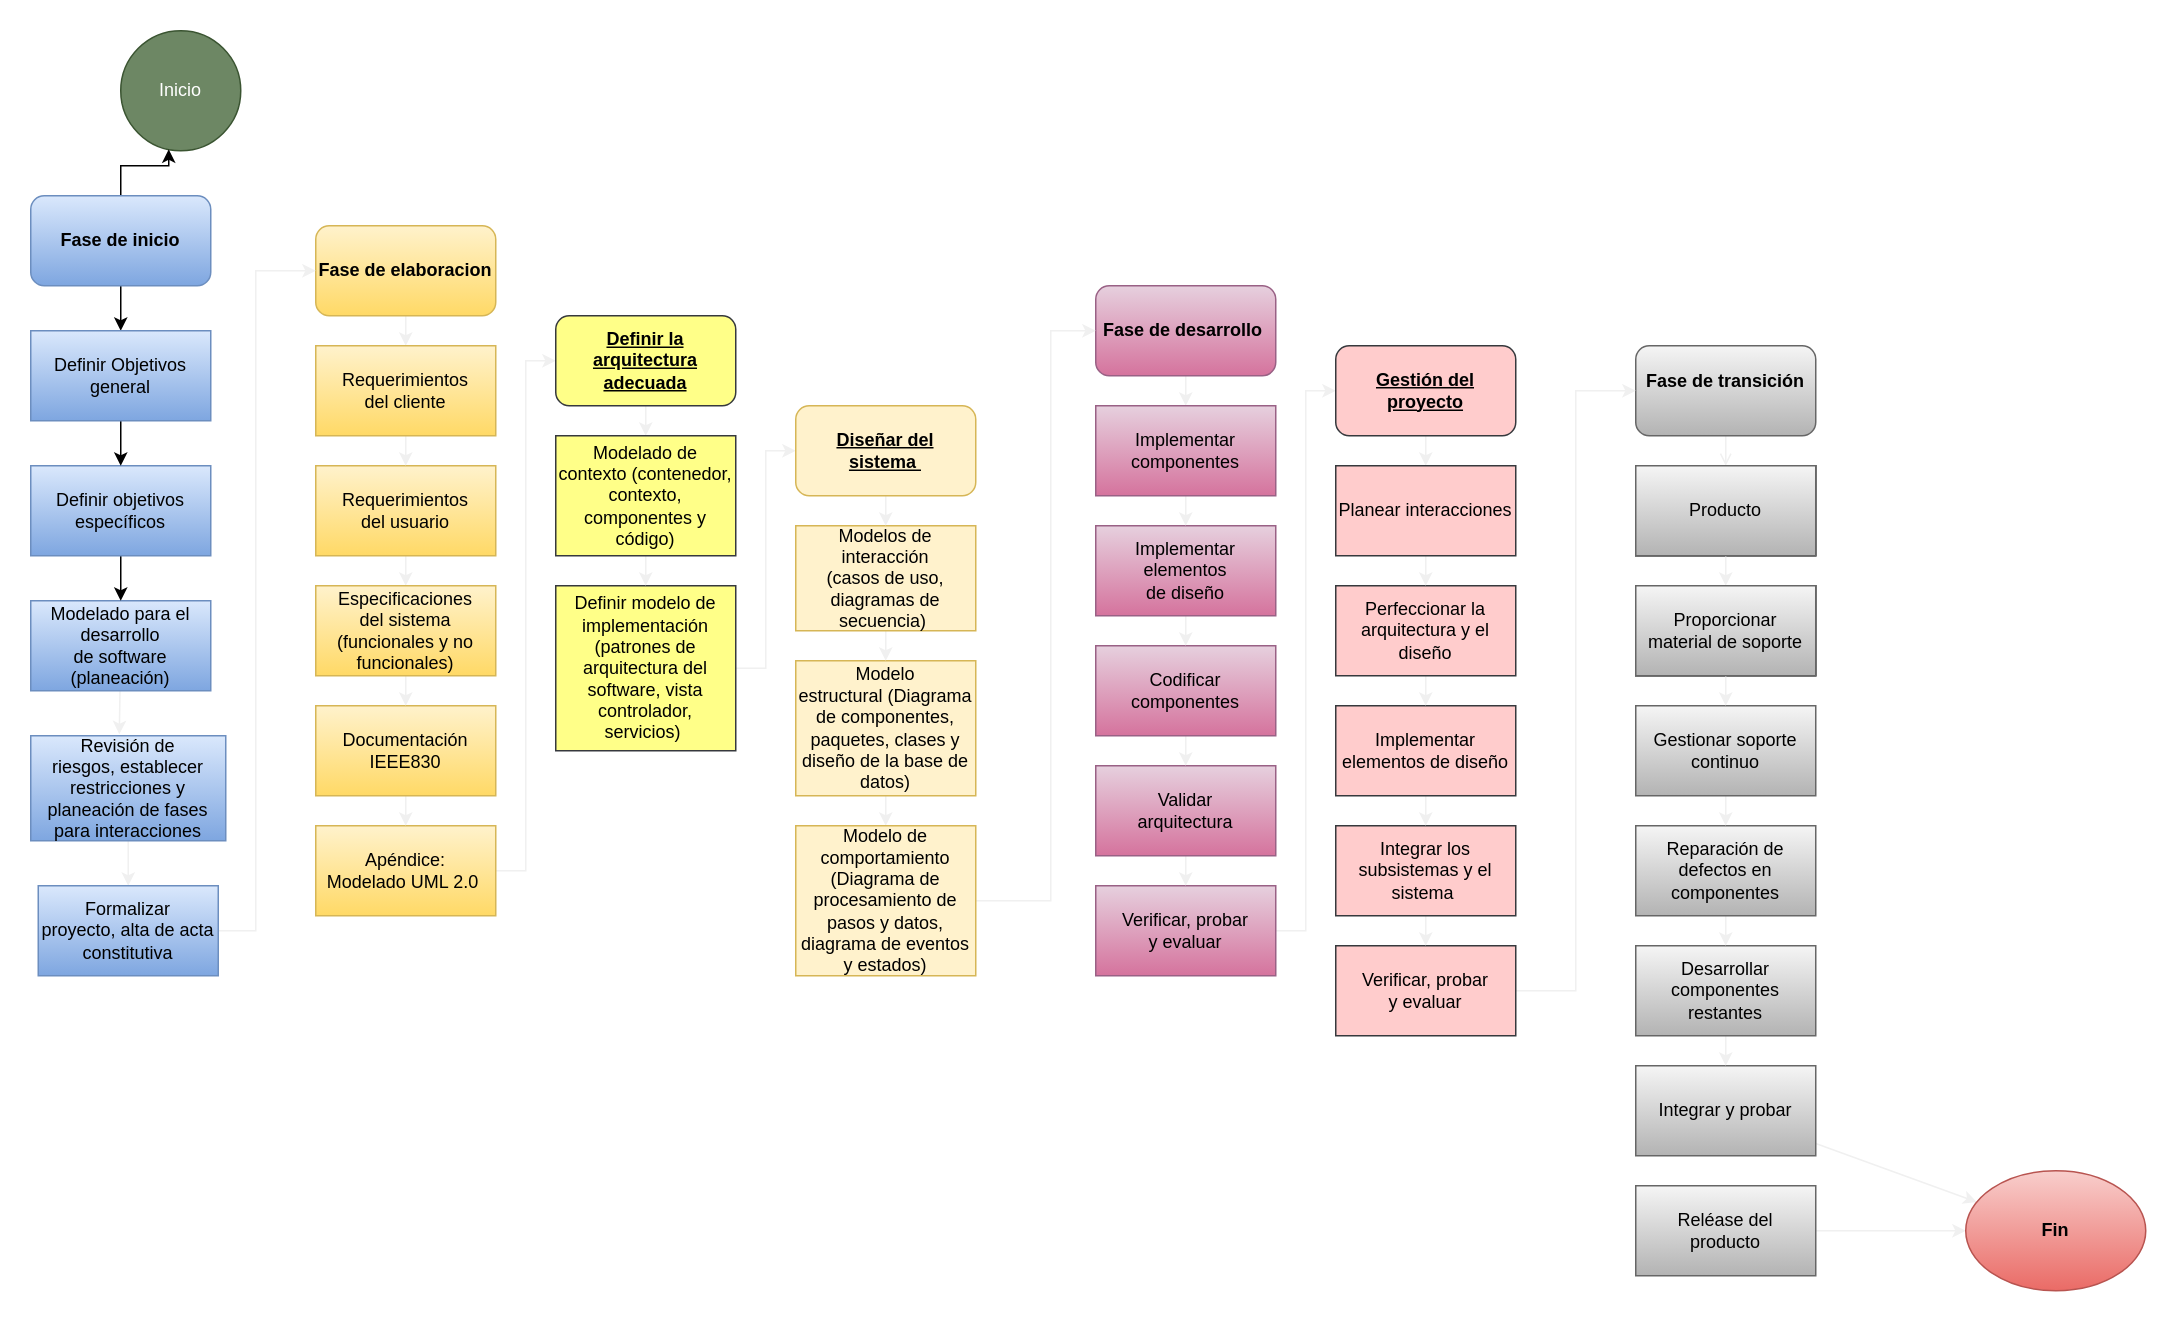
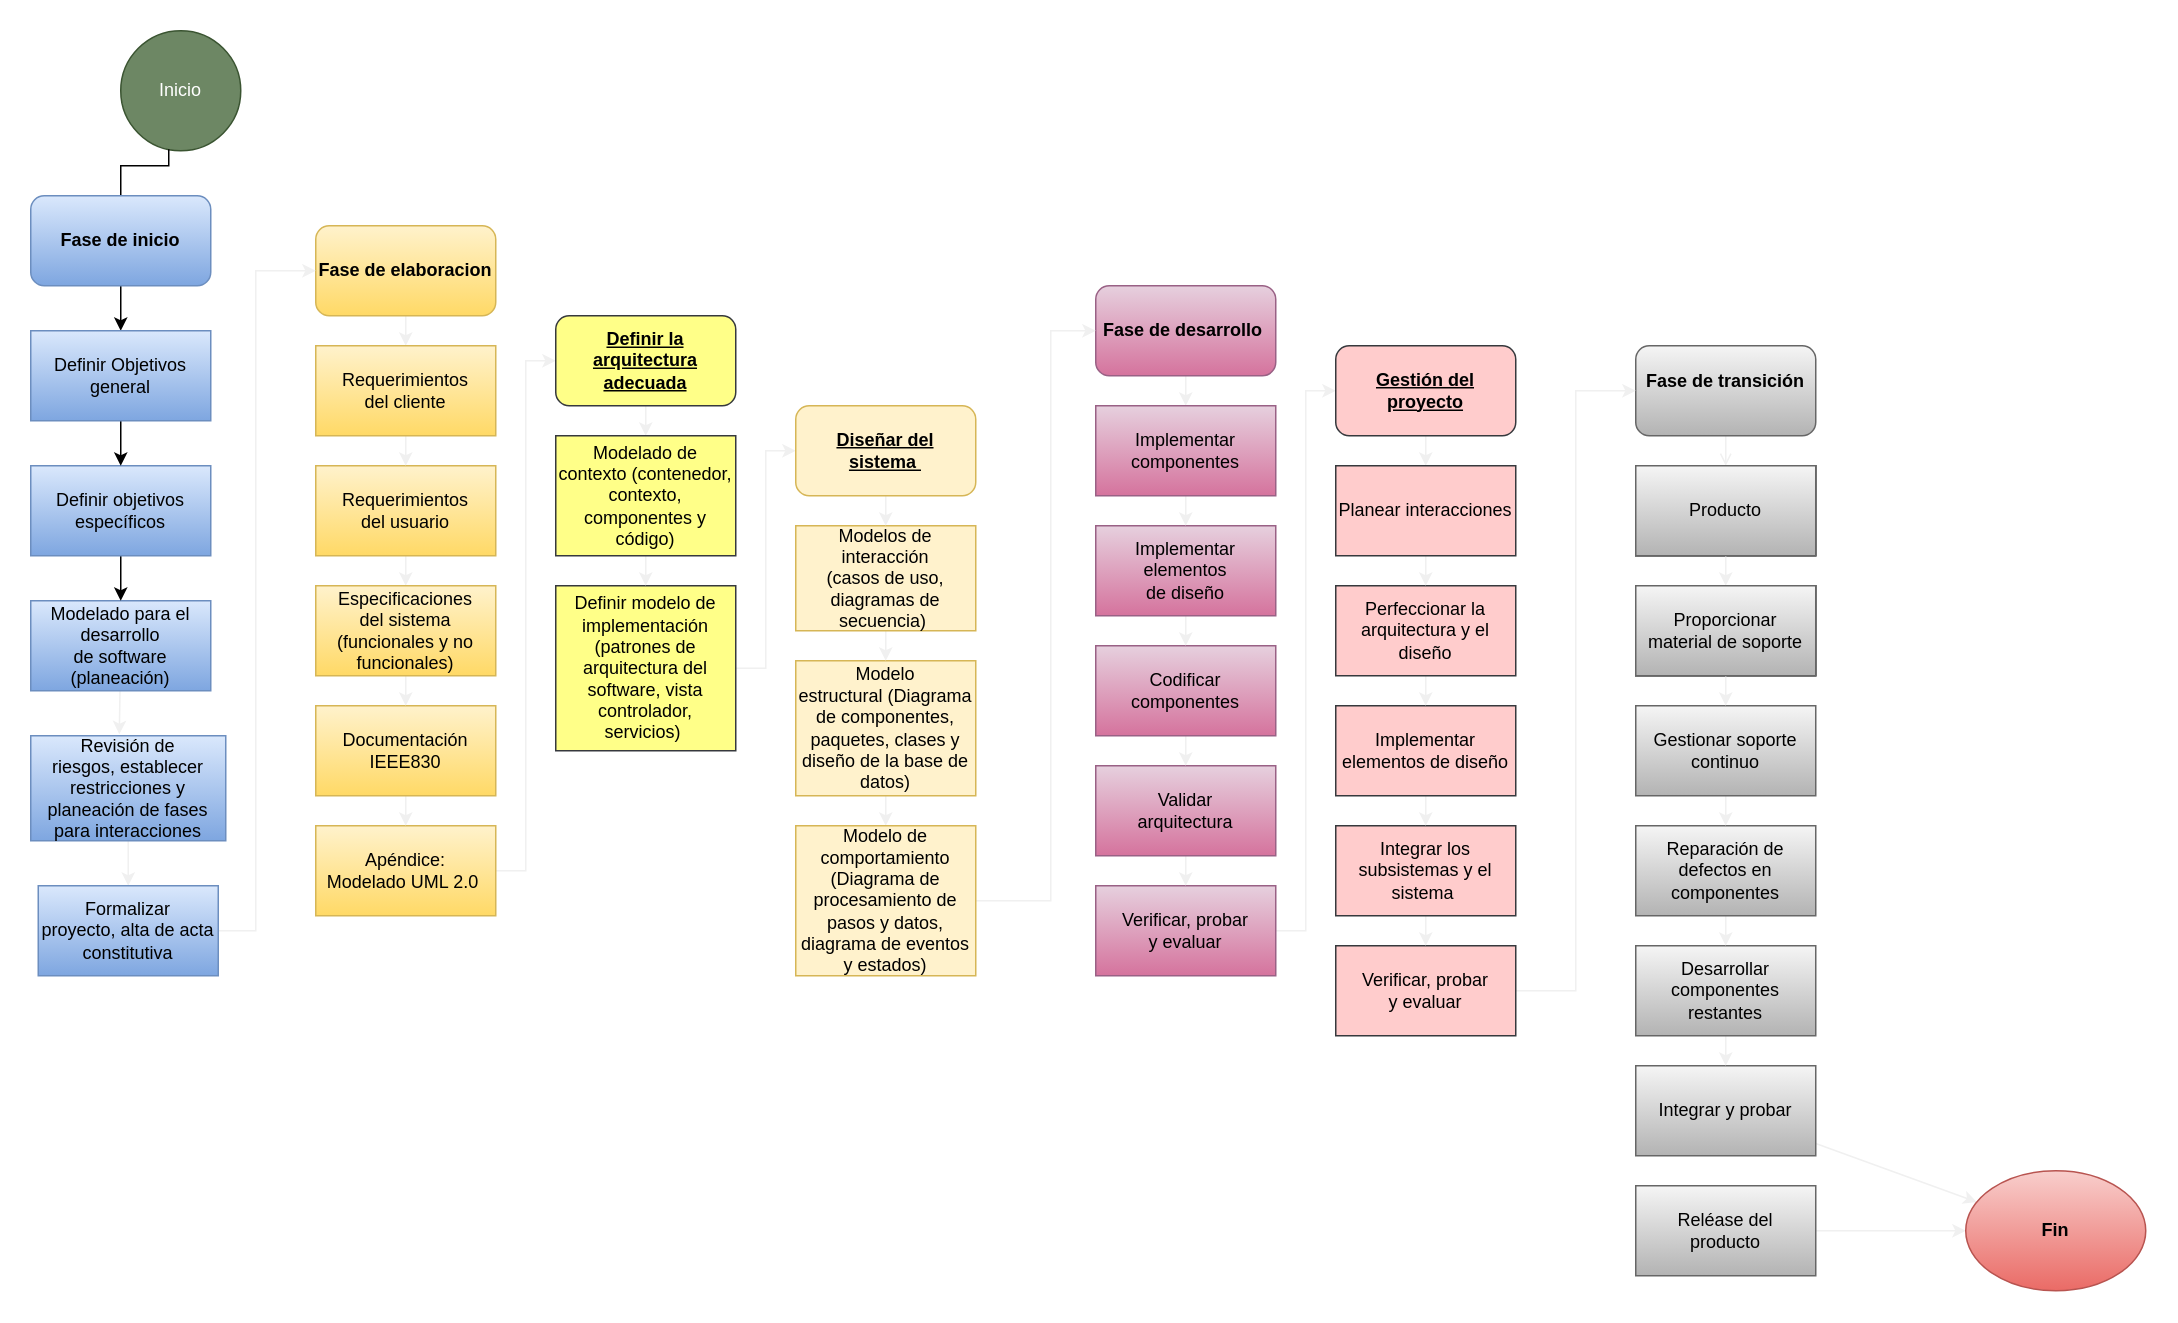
(169, 161) -> (169, 157)
